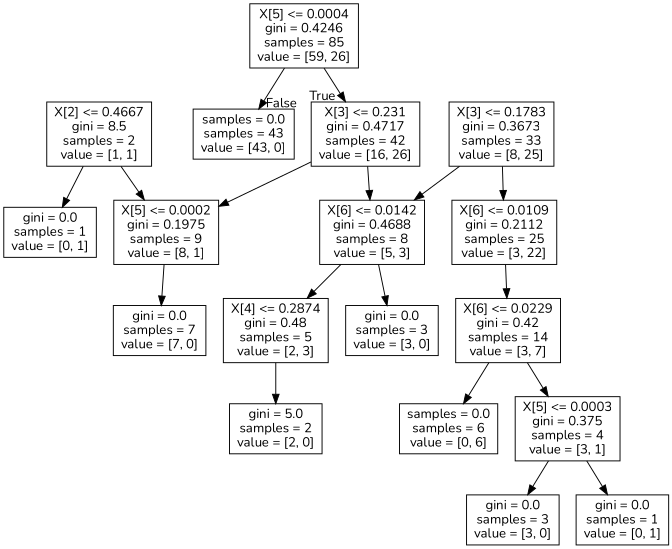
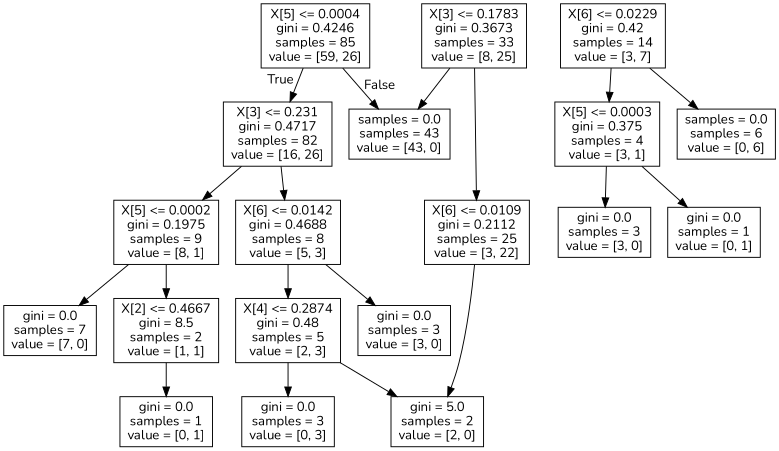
(366, 134) -> (278, 134)
(130, 179) -> (166, 277)
(441, 180) -> (437, 85)
(506, 277) -> (466, 327)
none -> (288, 422)
